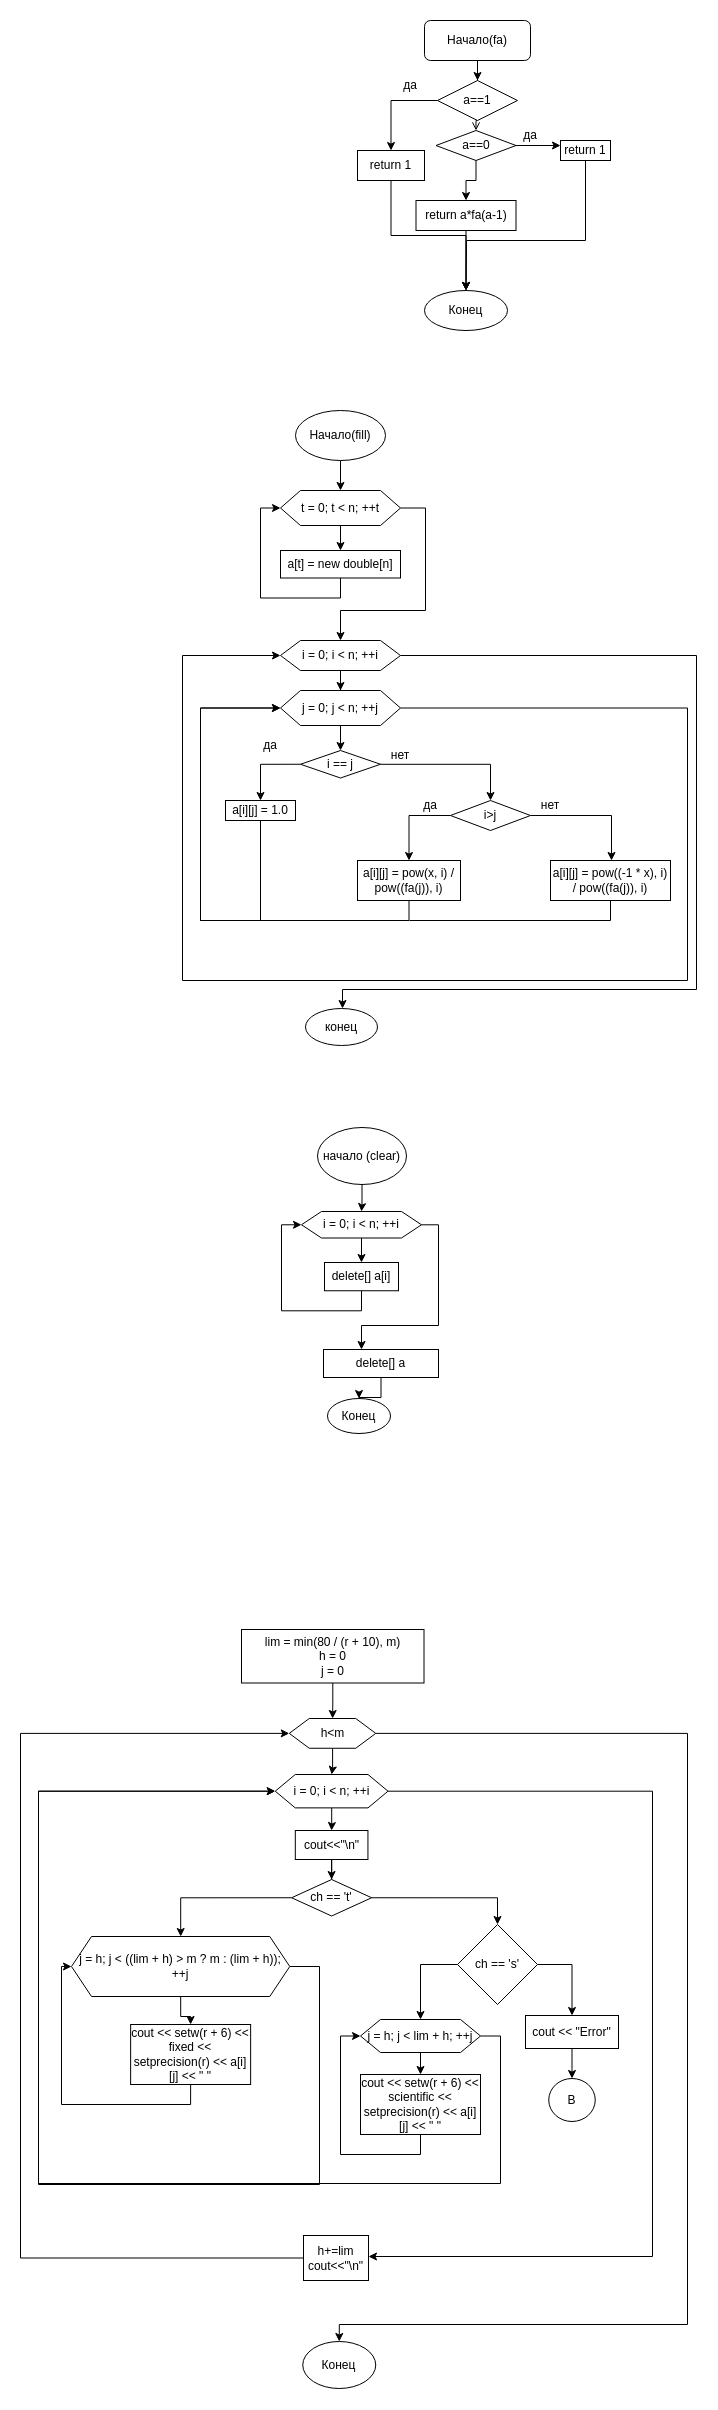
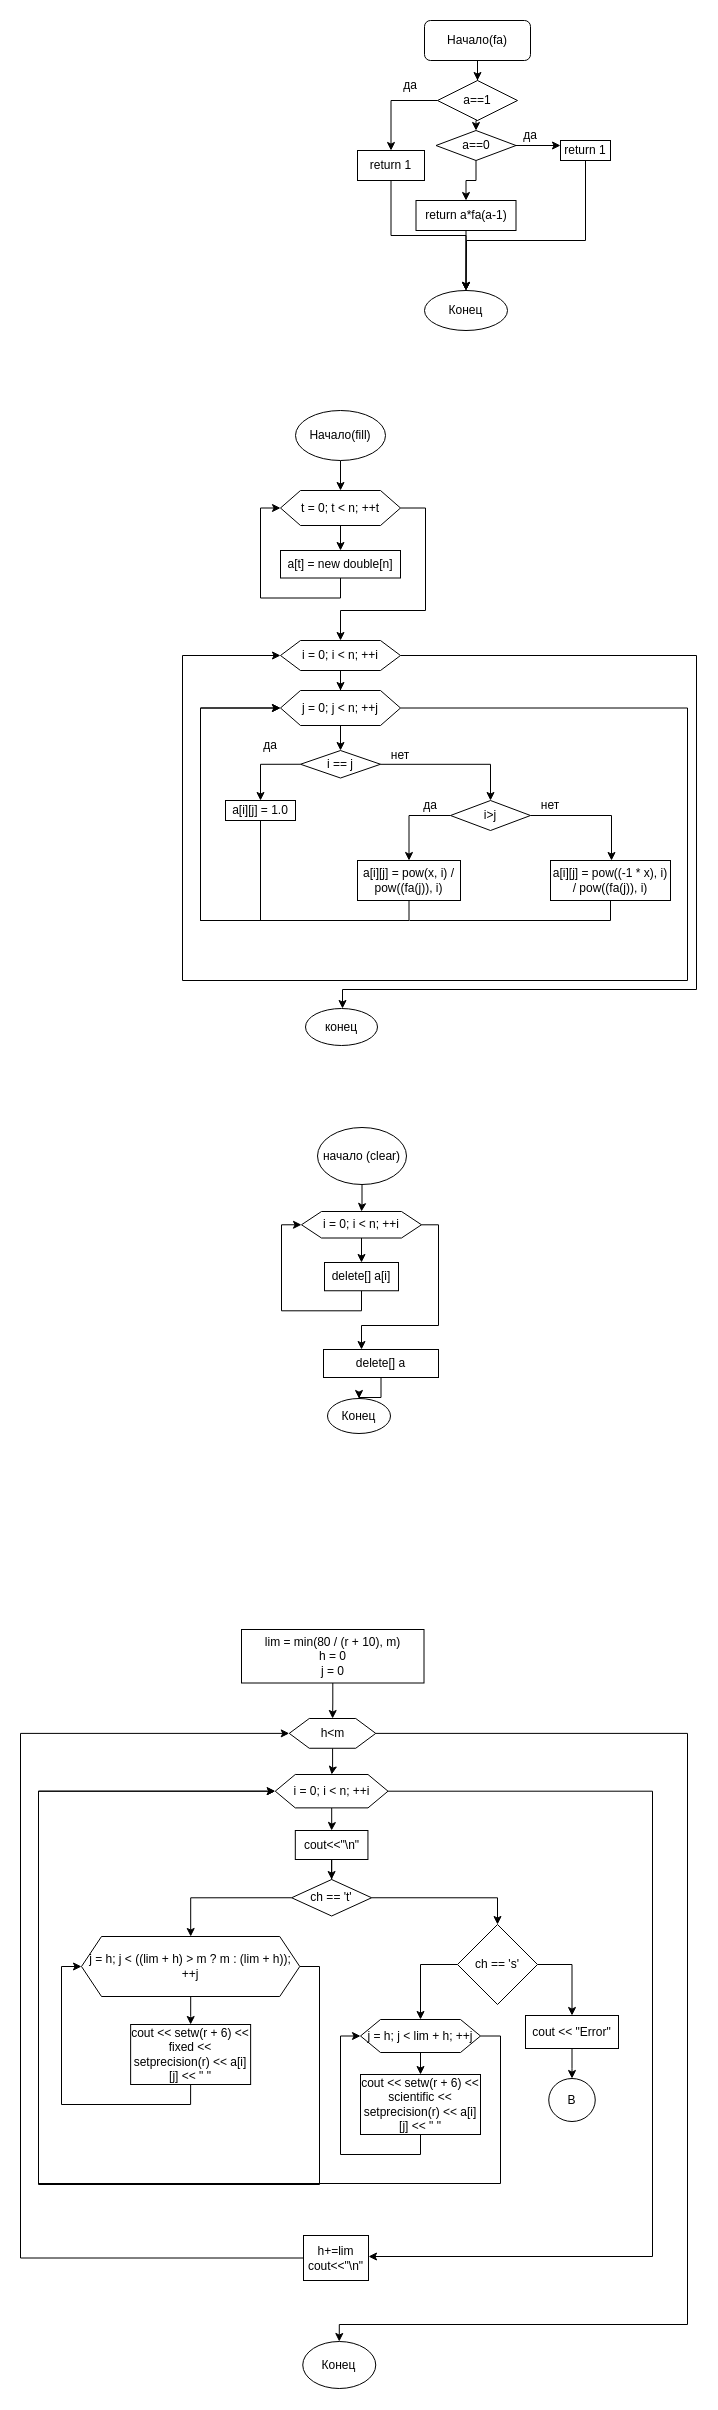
(476, 123) -> (476, 122)
(181, 1967) -> (191, 1967)
